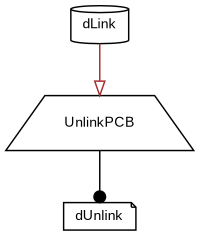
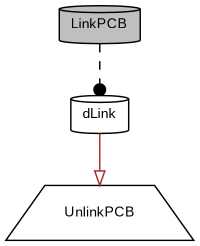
none -> (100, 25)
(100, 216) -> none
